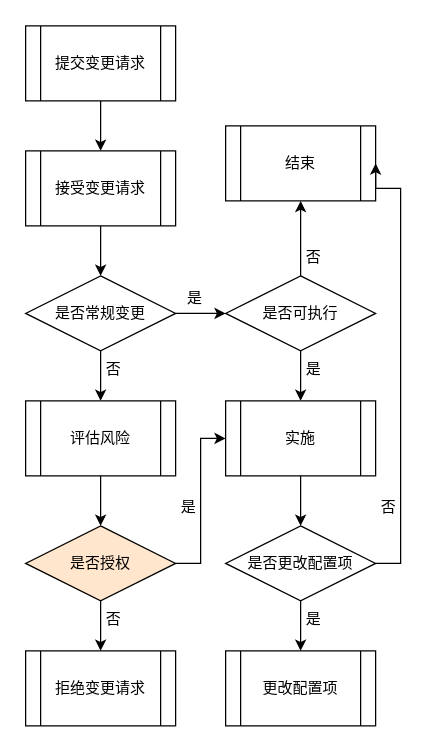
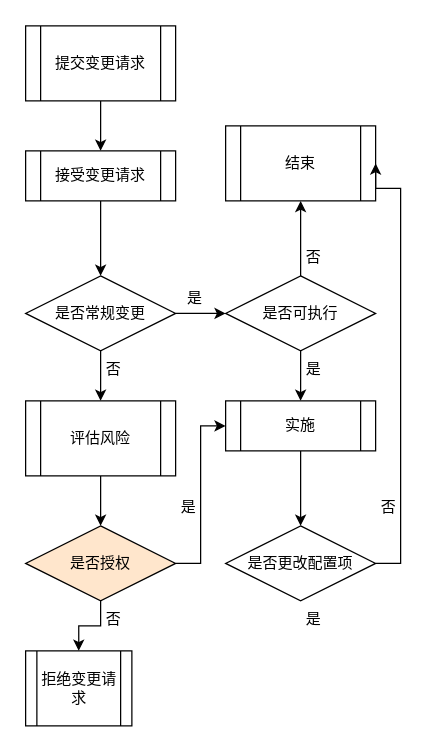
(101, 188) -> (101, 176)
(301, 438) -> (301, 426)
(301, 622) -> none
(101, 688) -> (79, 688)
(301, 688) -> none
